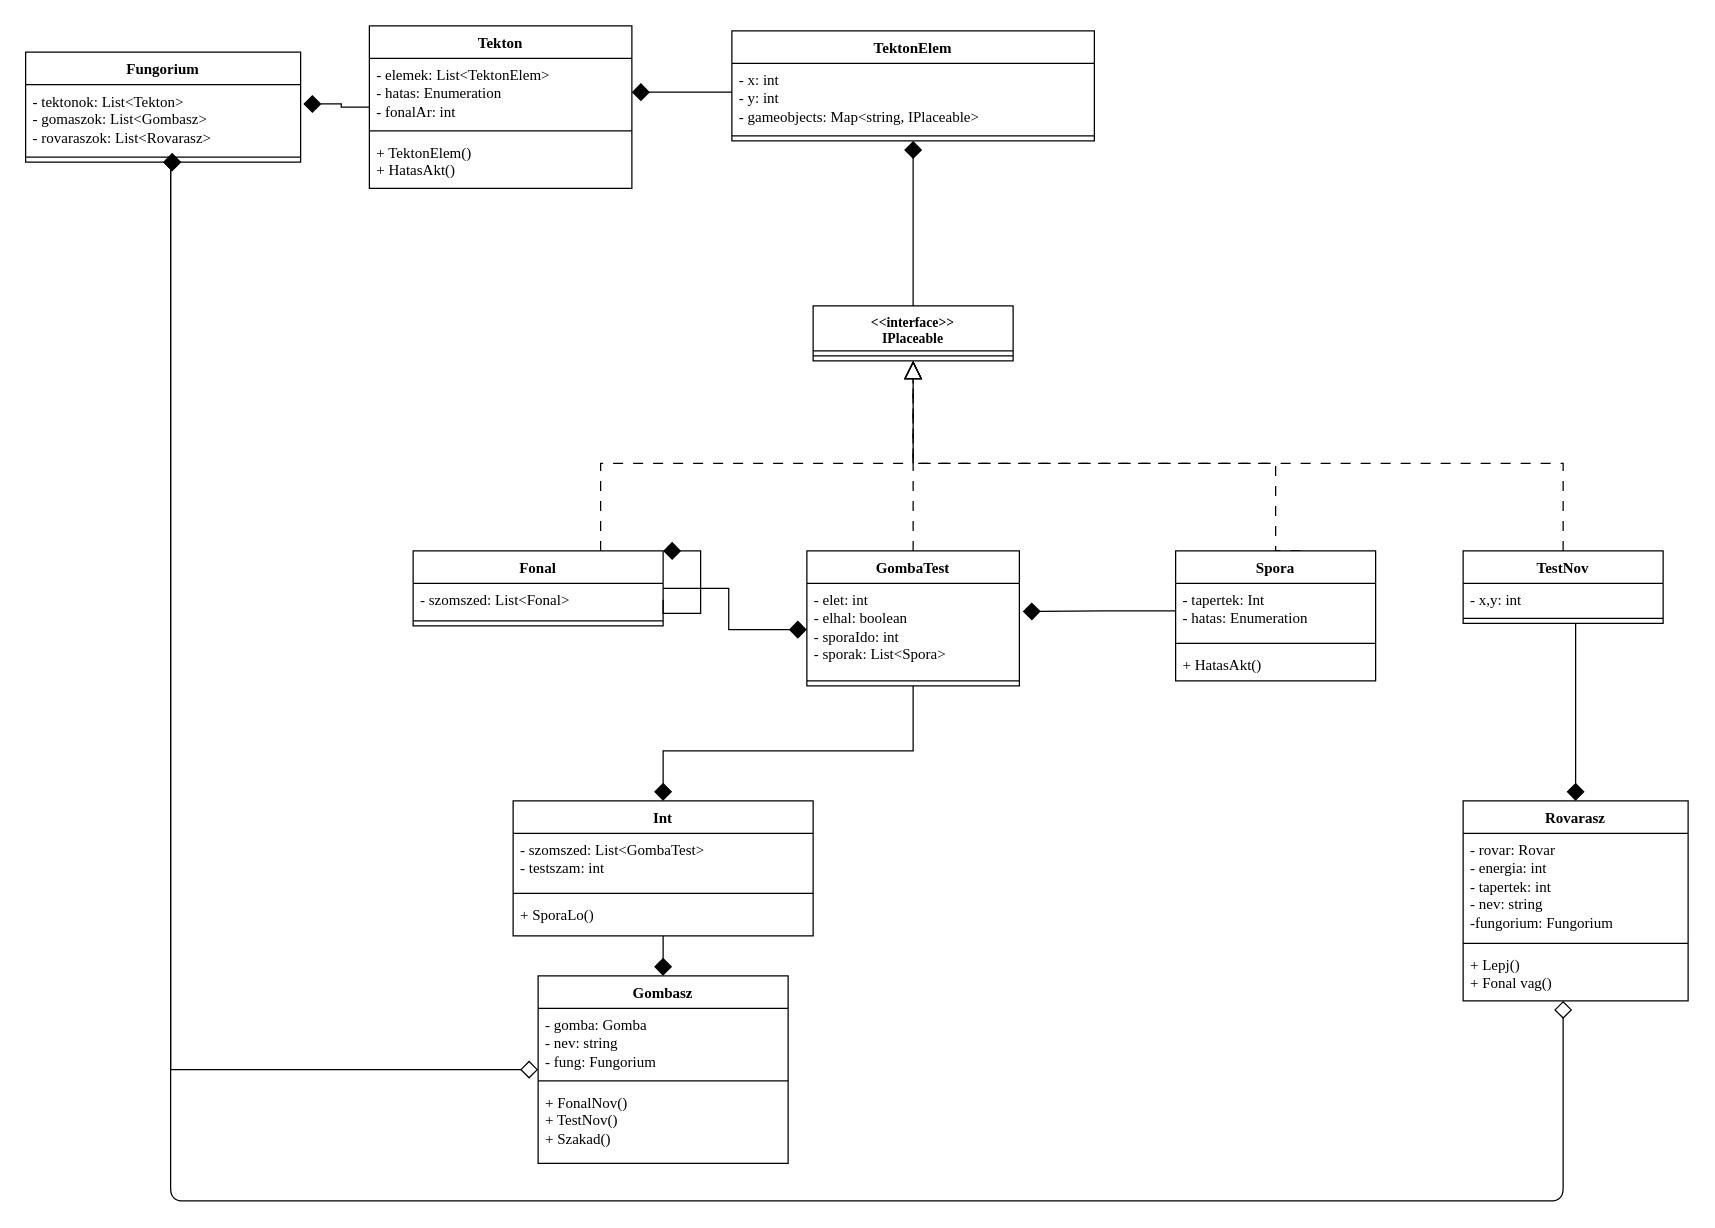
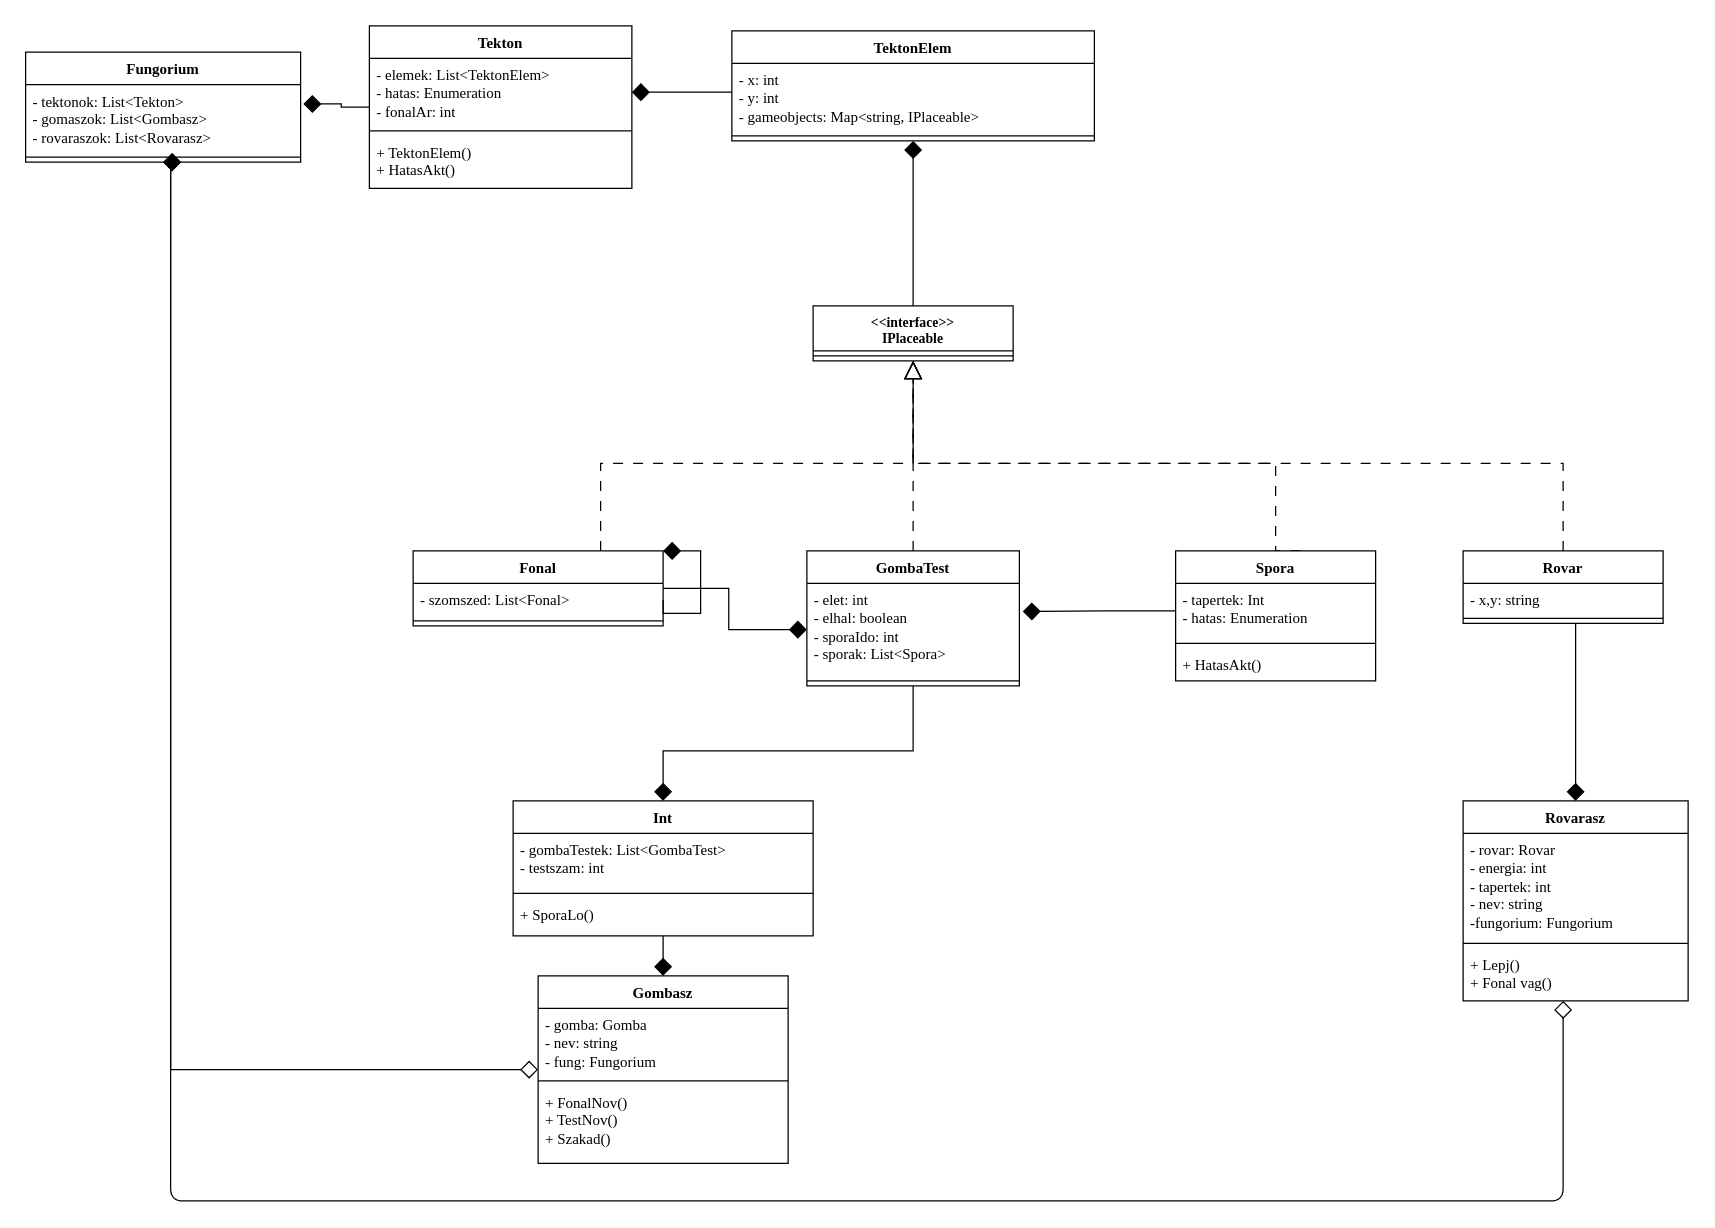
(1563, 568) -> (1563, 568)
(1503, 601) -> (1515, 601)
(626, 860) -> (639, 860)
